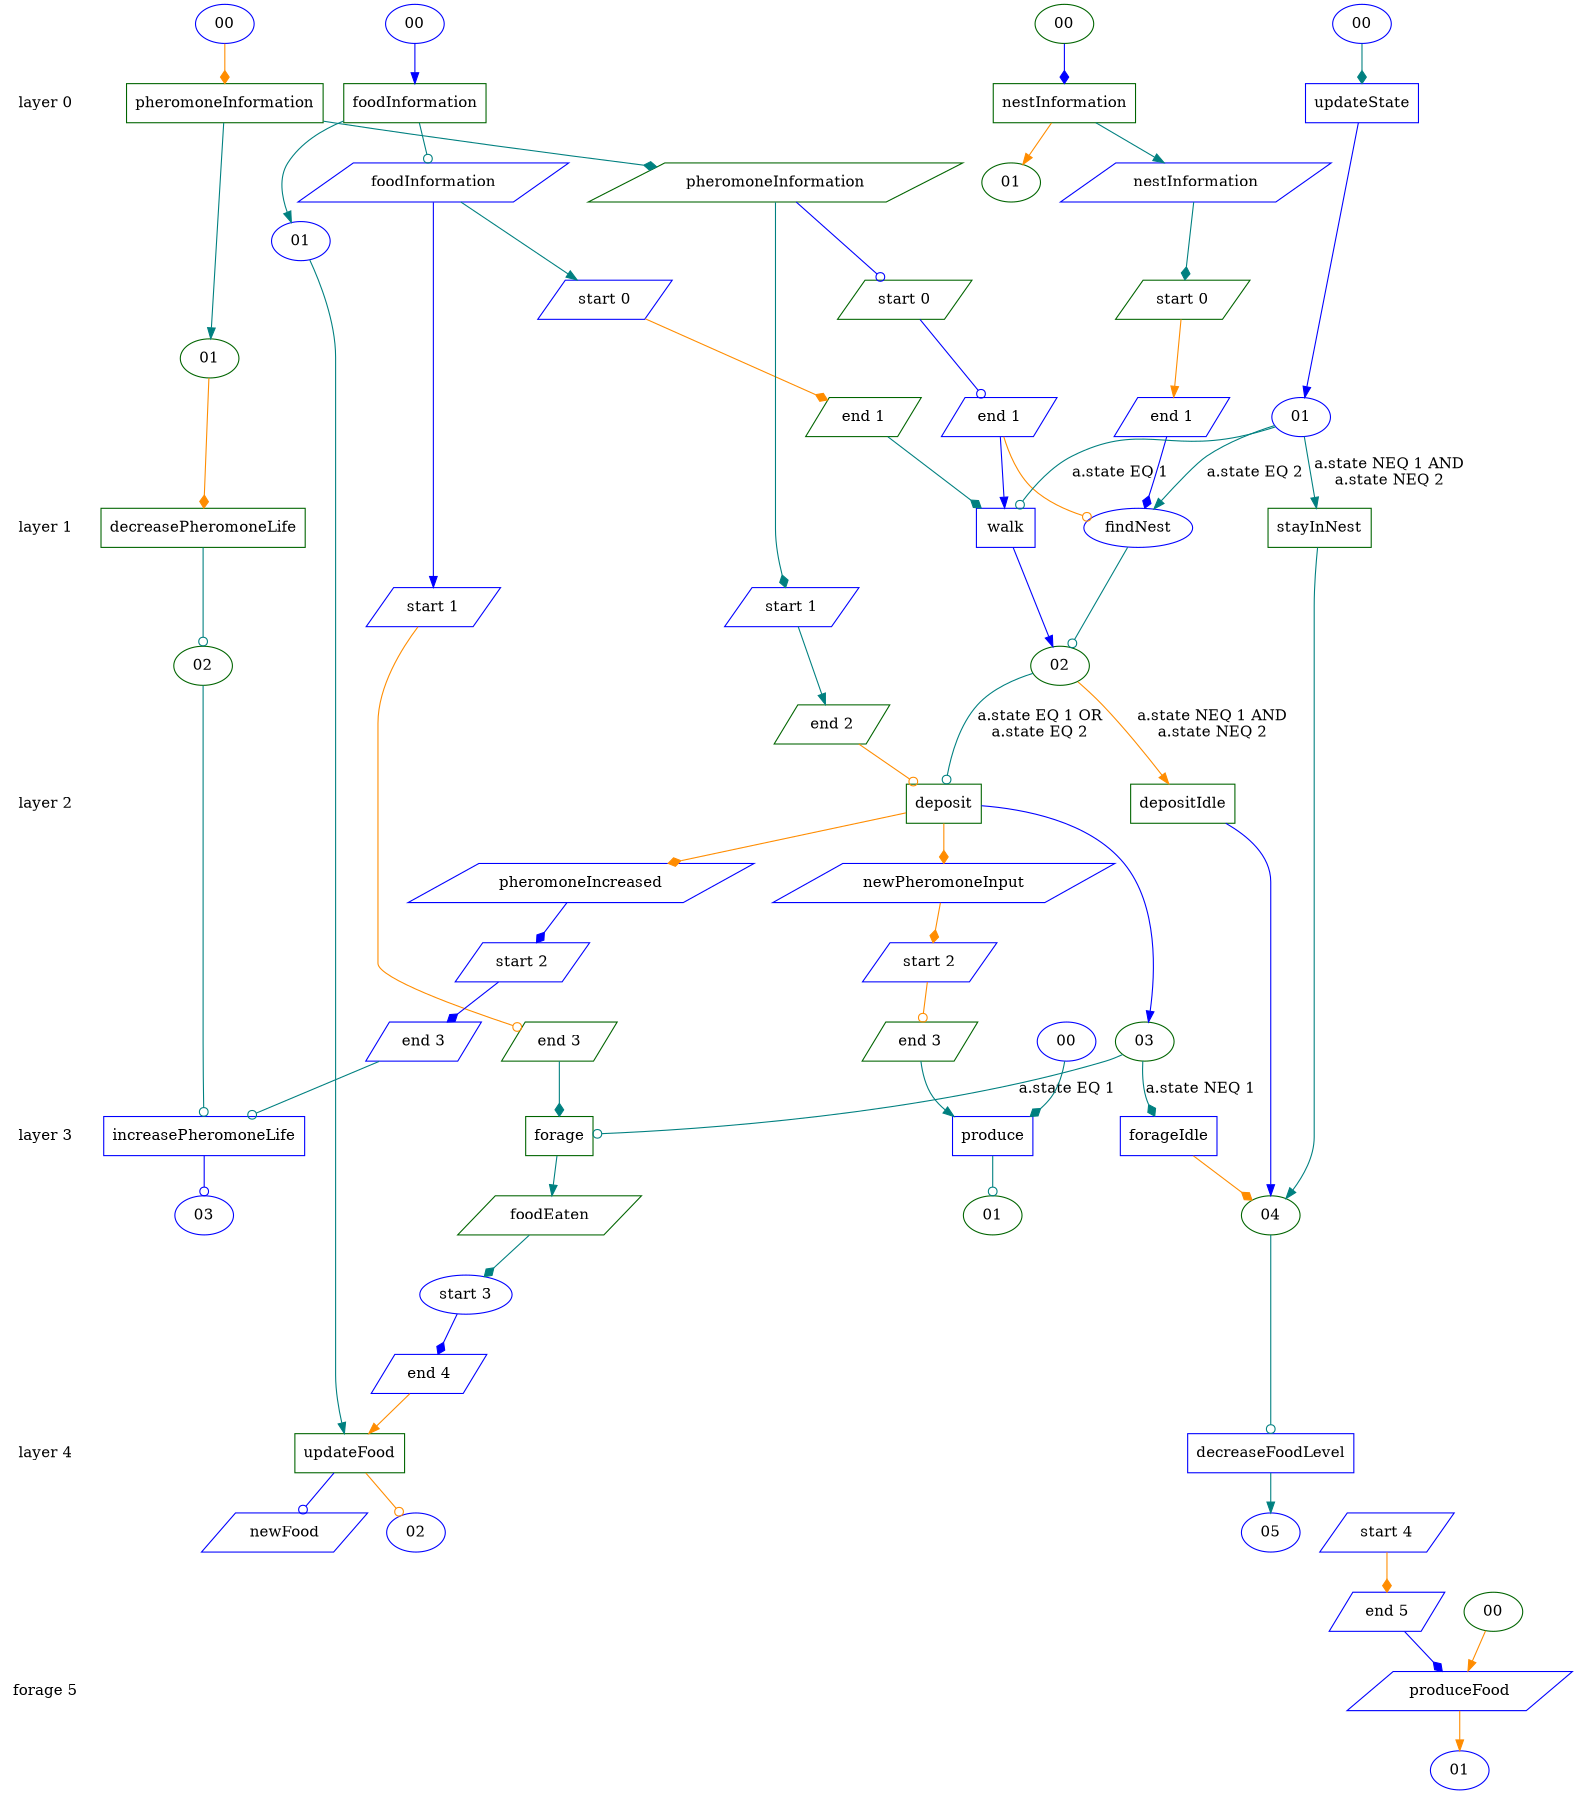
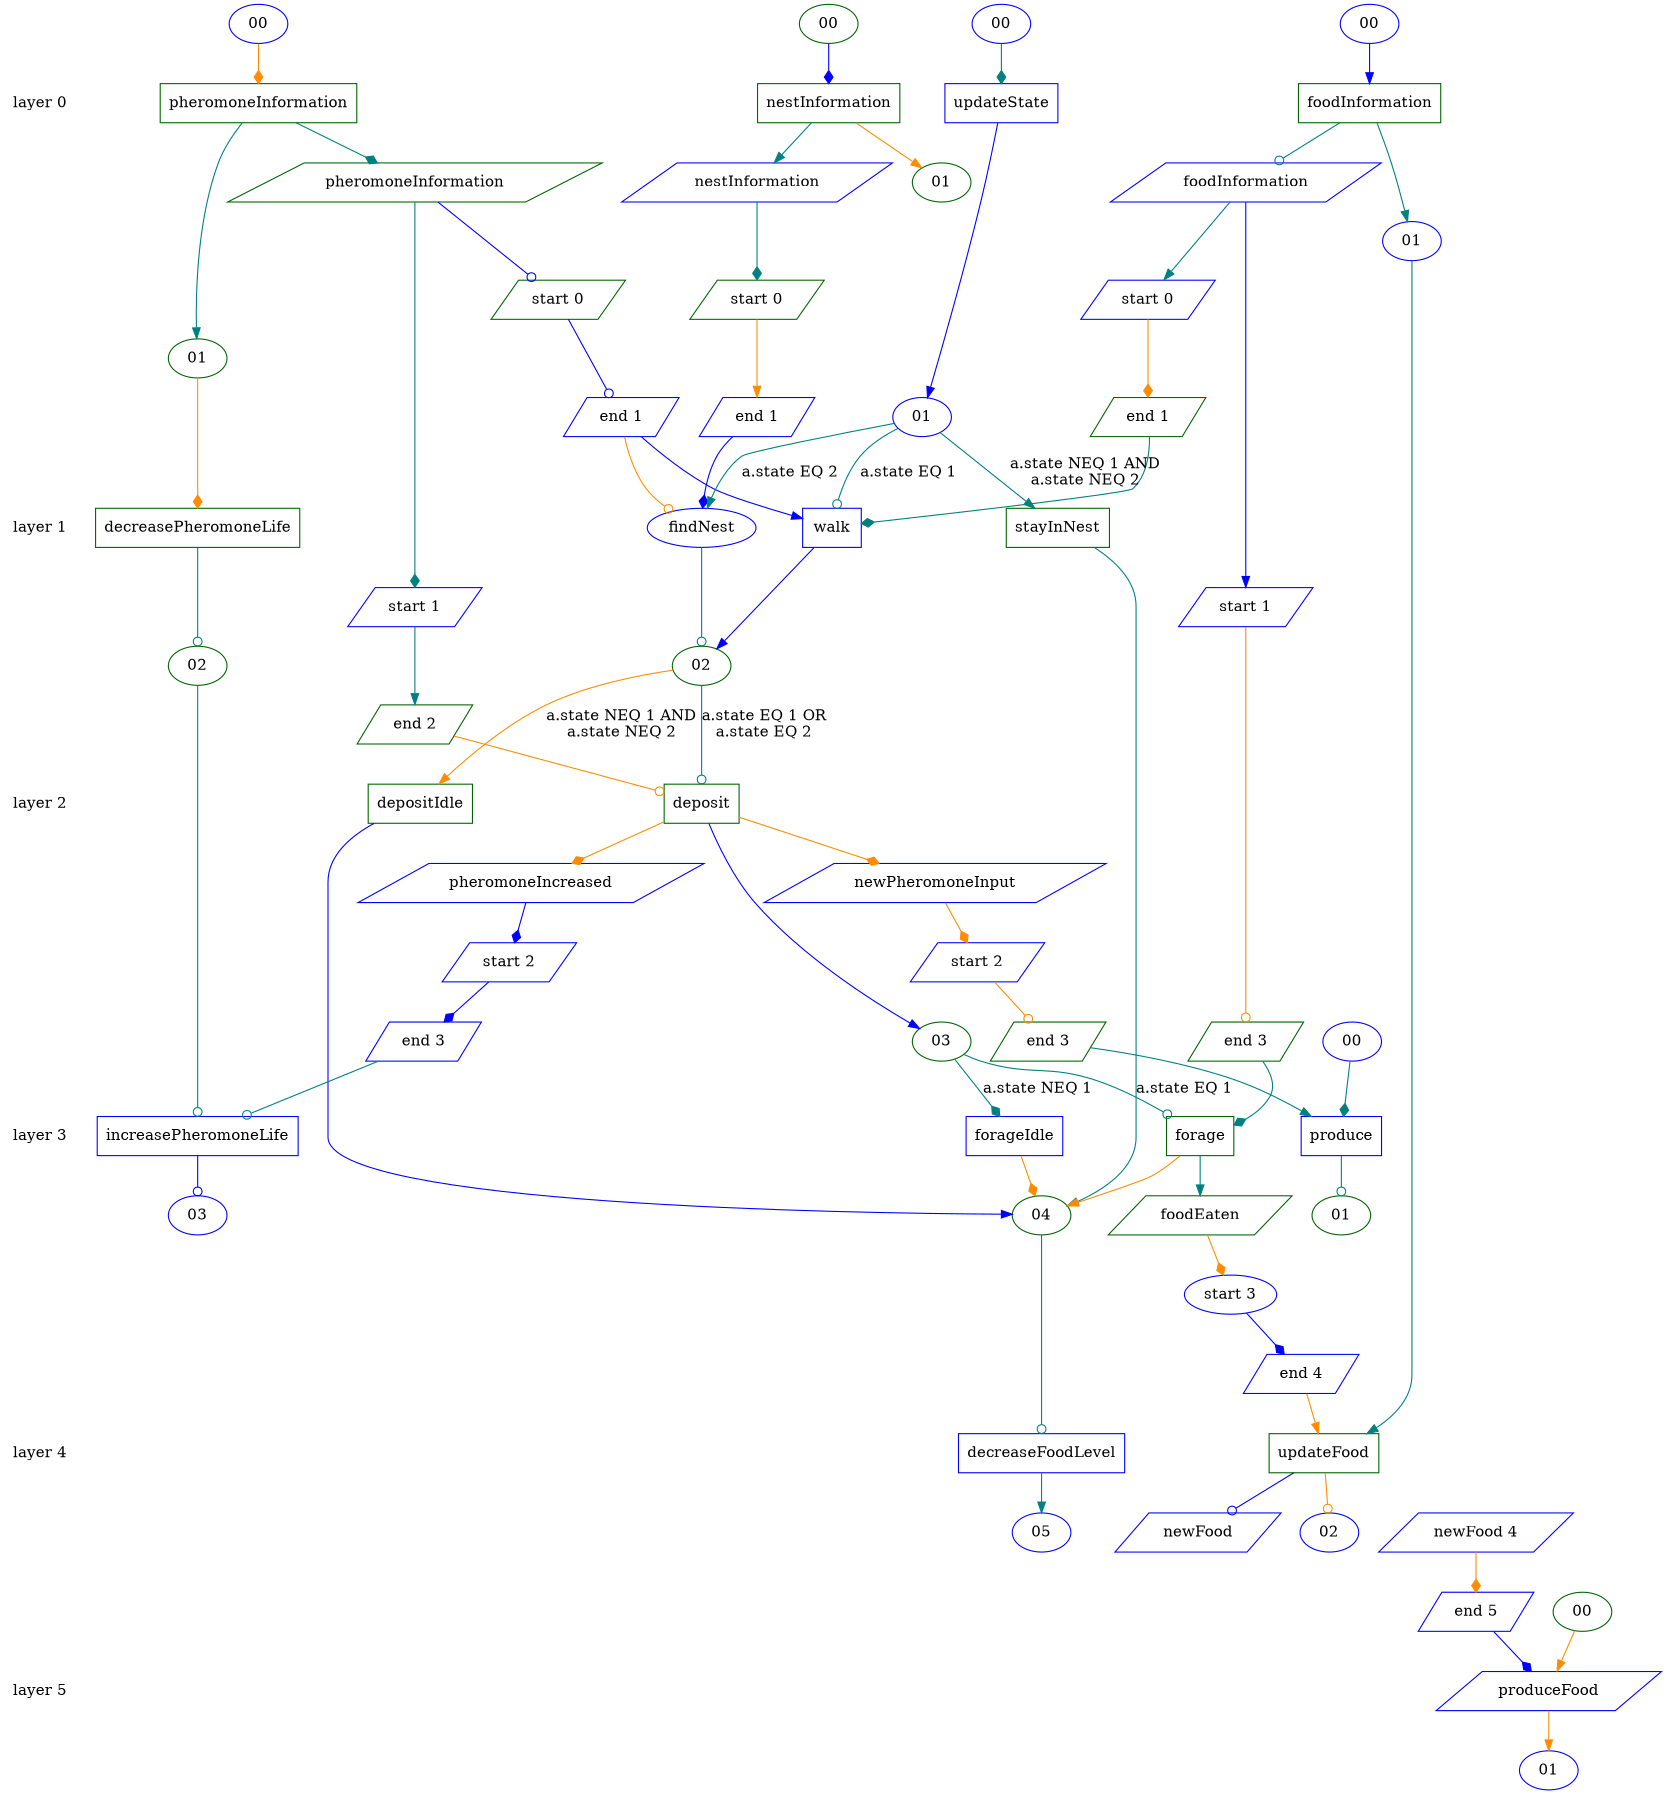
none -> (1131, 1184)
(512, 1251) -> (1213, 1249)
(1387, 1533) -> (1476, 1533)
(46, 1691) -> (40, 1691)
